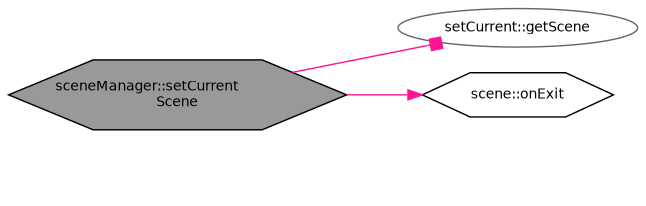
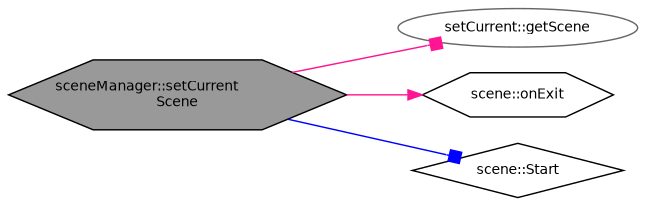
none -> (518, 170)
